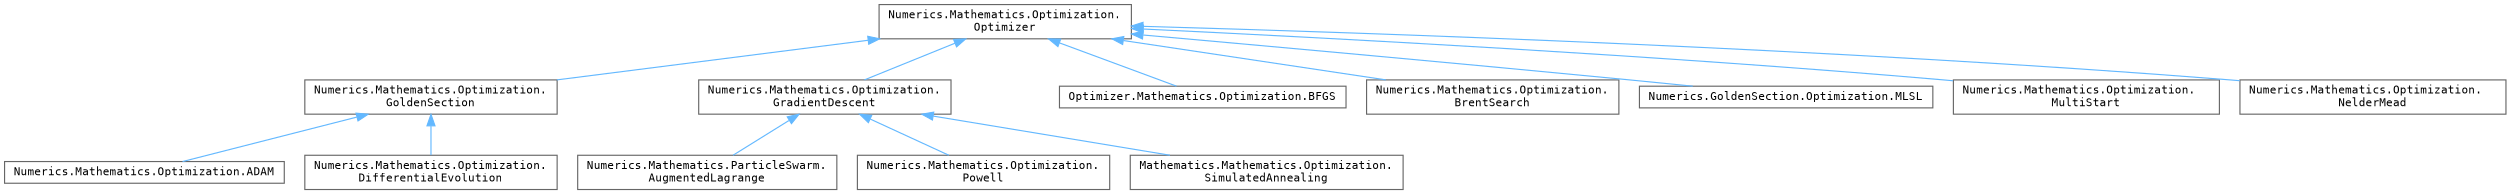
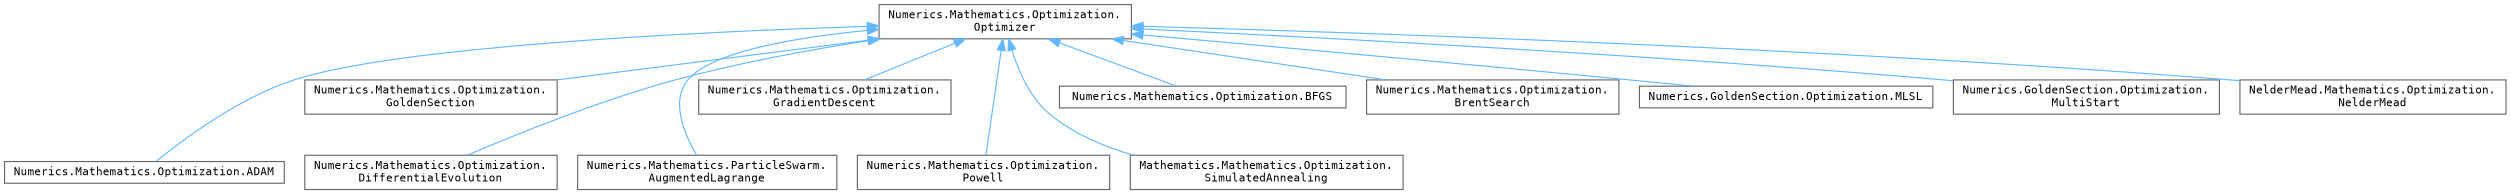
(1203, 97) -> (1203, 97)
(2086, 97) -> (2086, 97)
(2373, 97) -> (2373, 97)
(1052, 136) -> (1057, 120)
(910, 137) -> (994, 103)
(761, 138) -> (761, 47)
(270, 139) -> (499, 48)
(431, 141) -> (664, 83)
